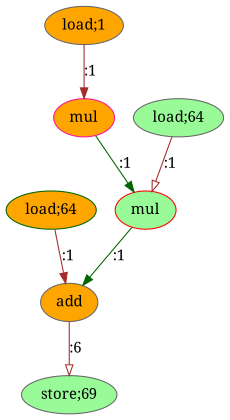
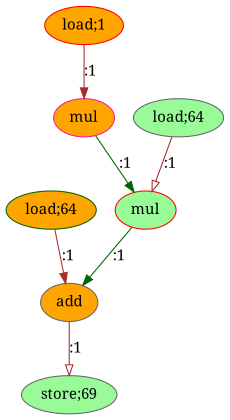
(84, 25) -> (84, 25)
(76, 349) -> (76, 349)
